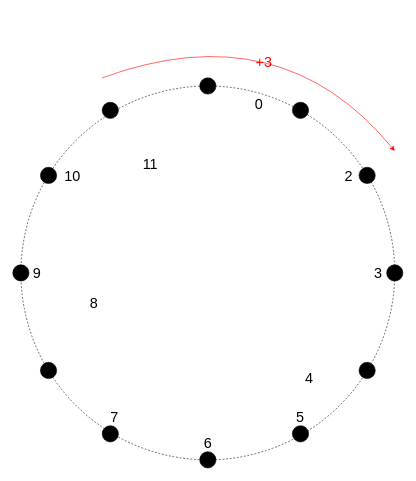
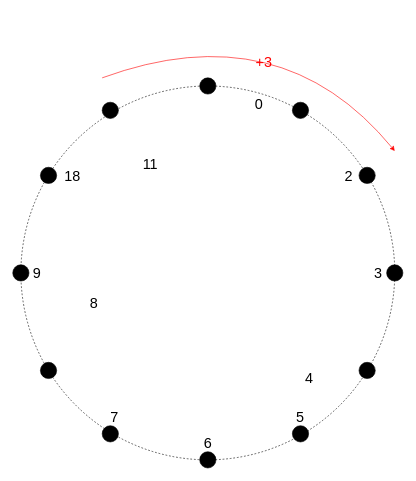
(73, 177) -> (73, 177)
